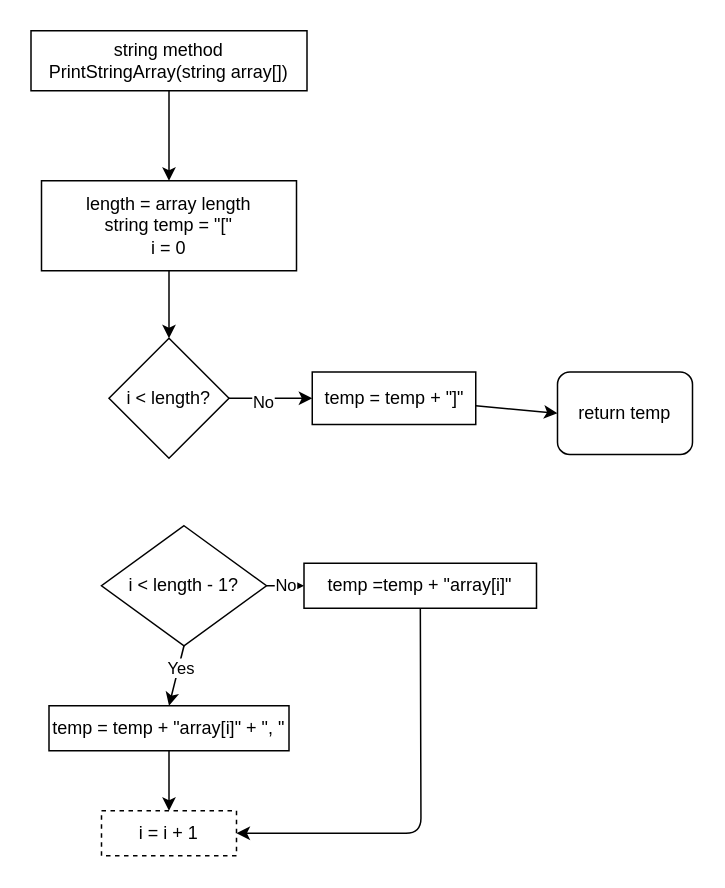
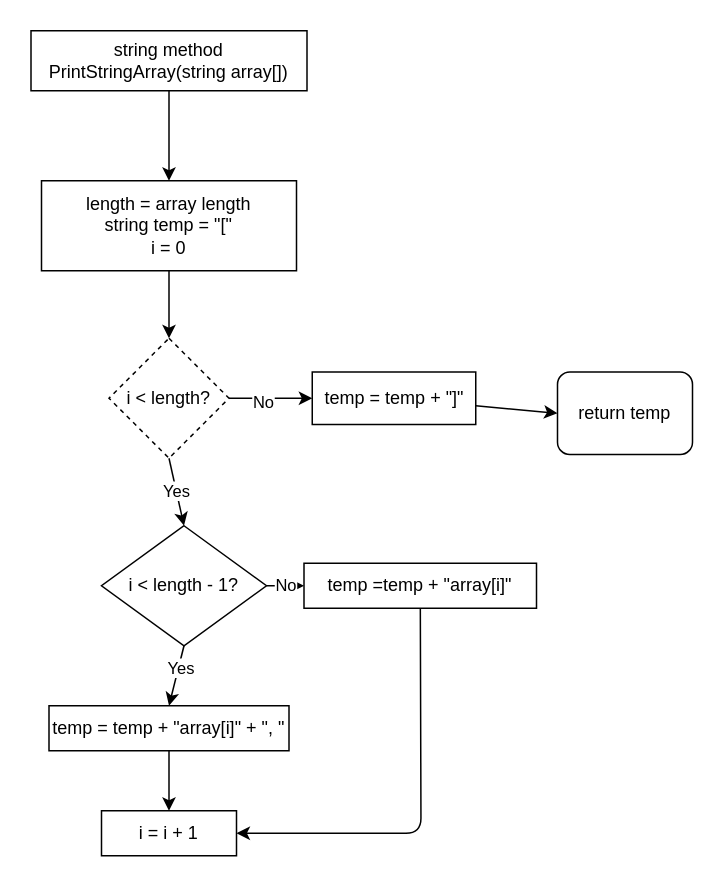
(169, 398) -> (169, 398)
none -> (175, 487)
(169, 833) -> (169, 833)
